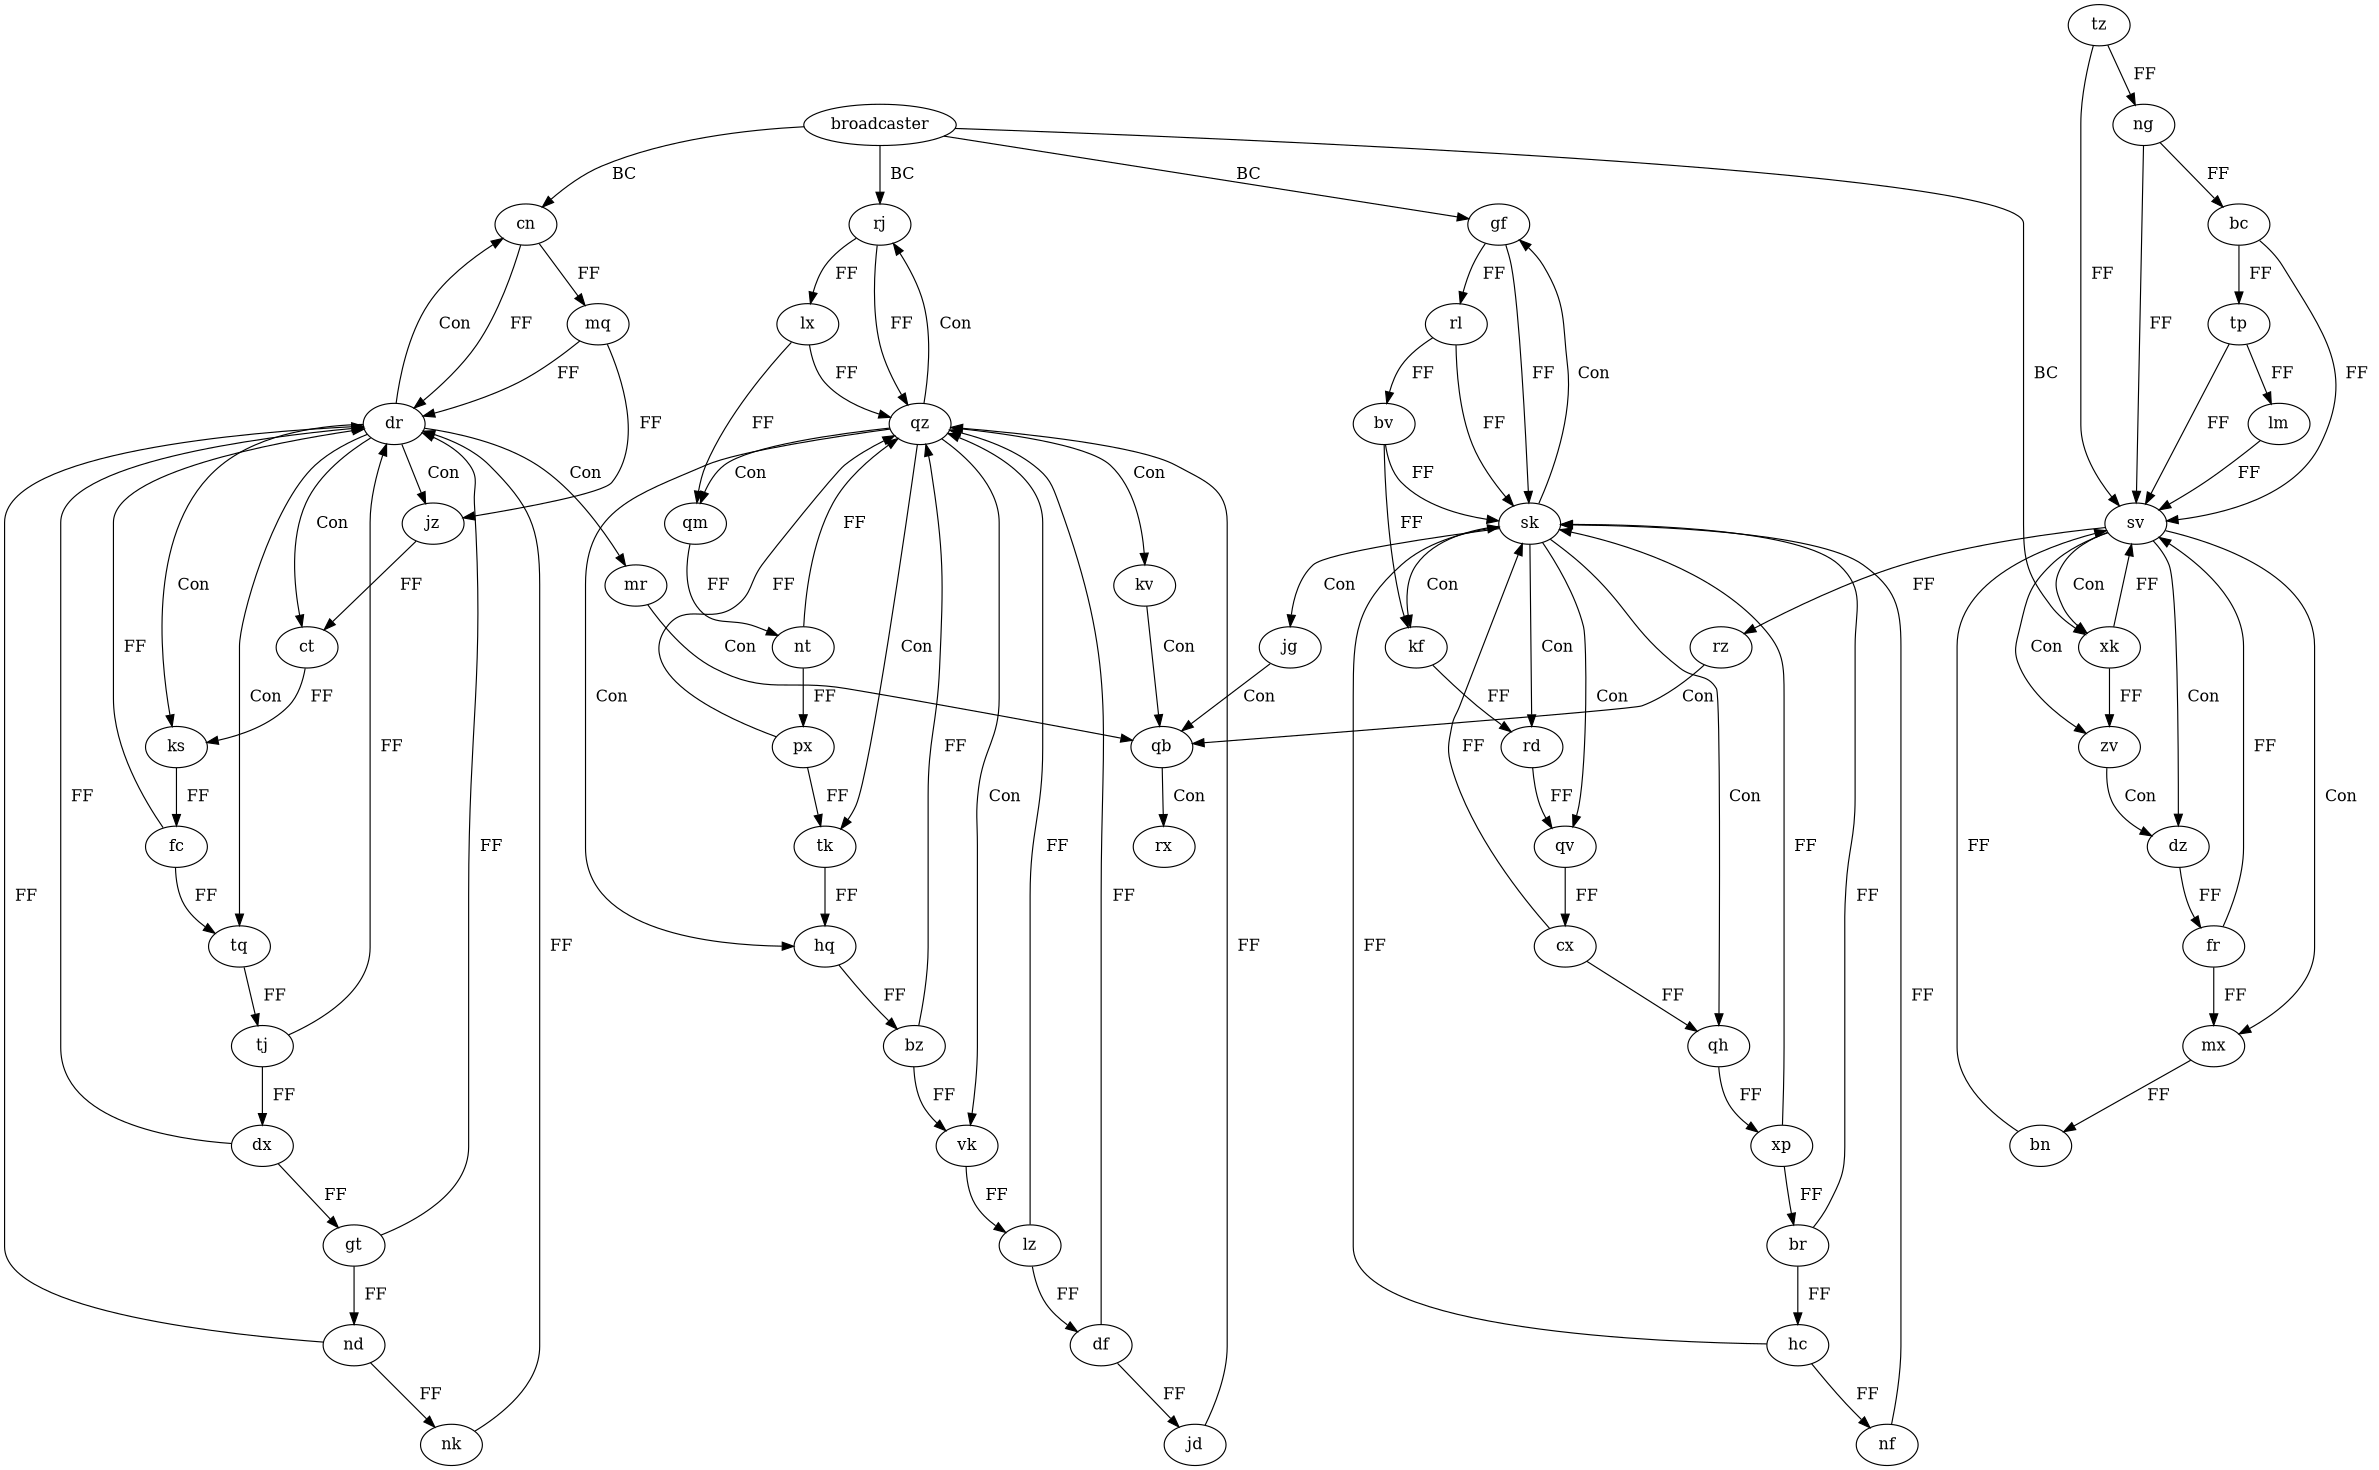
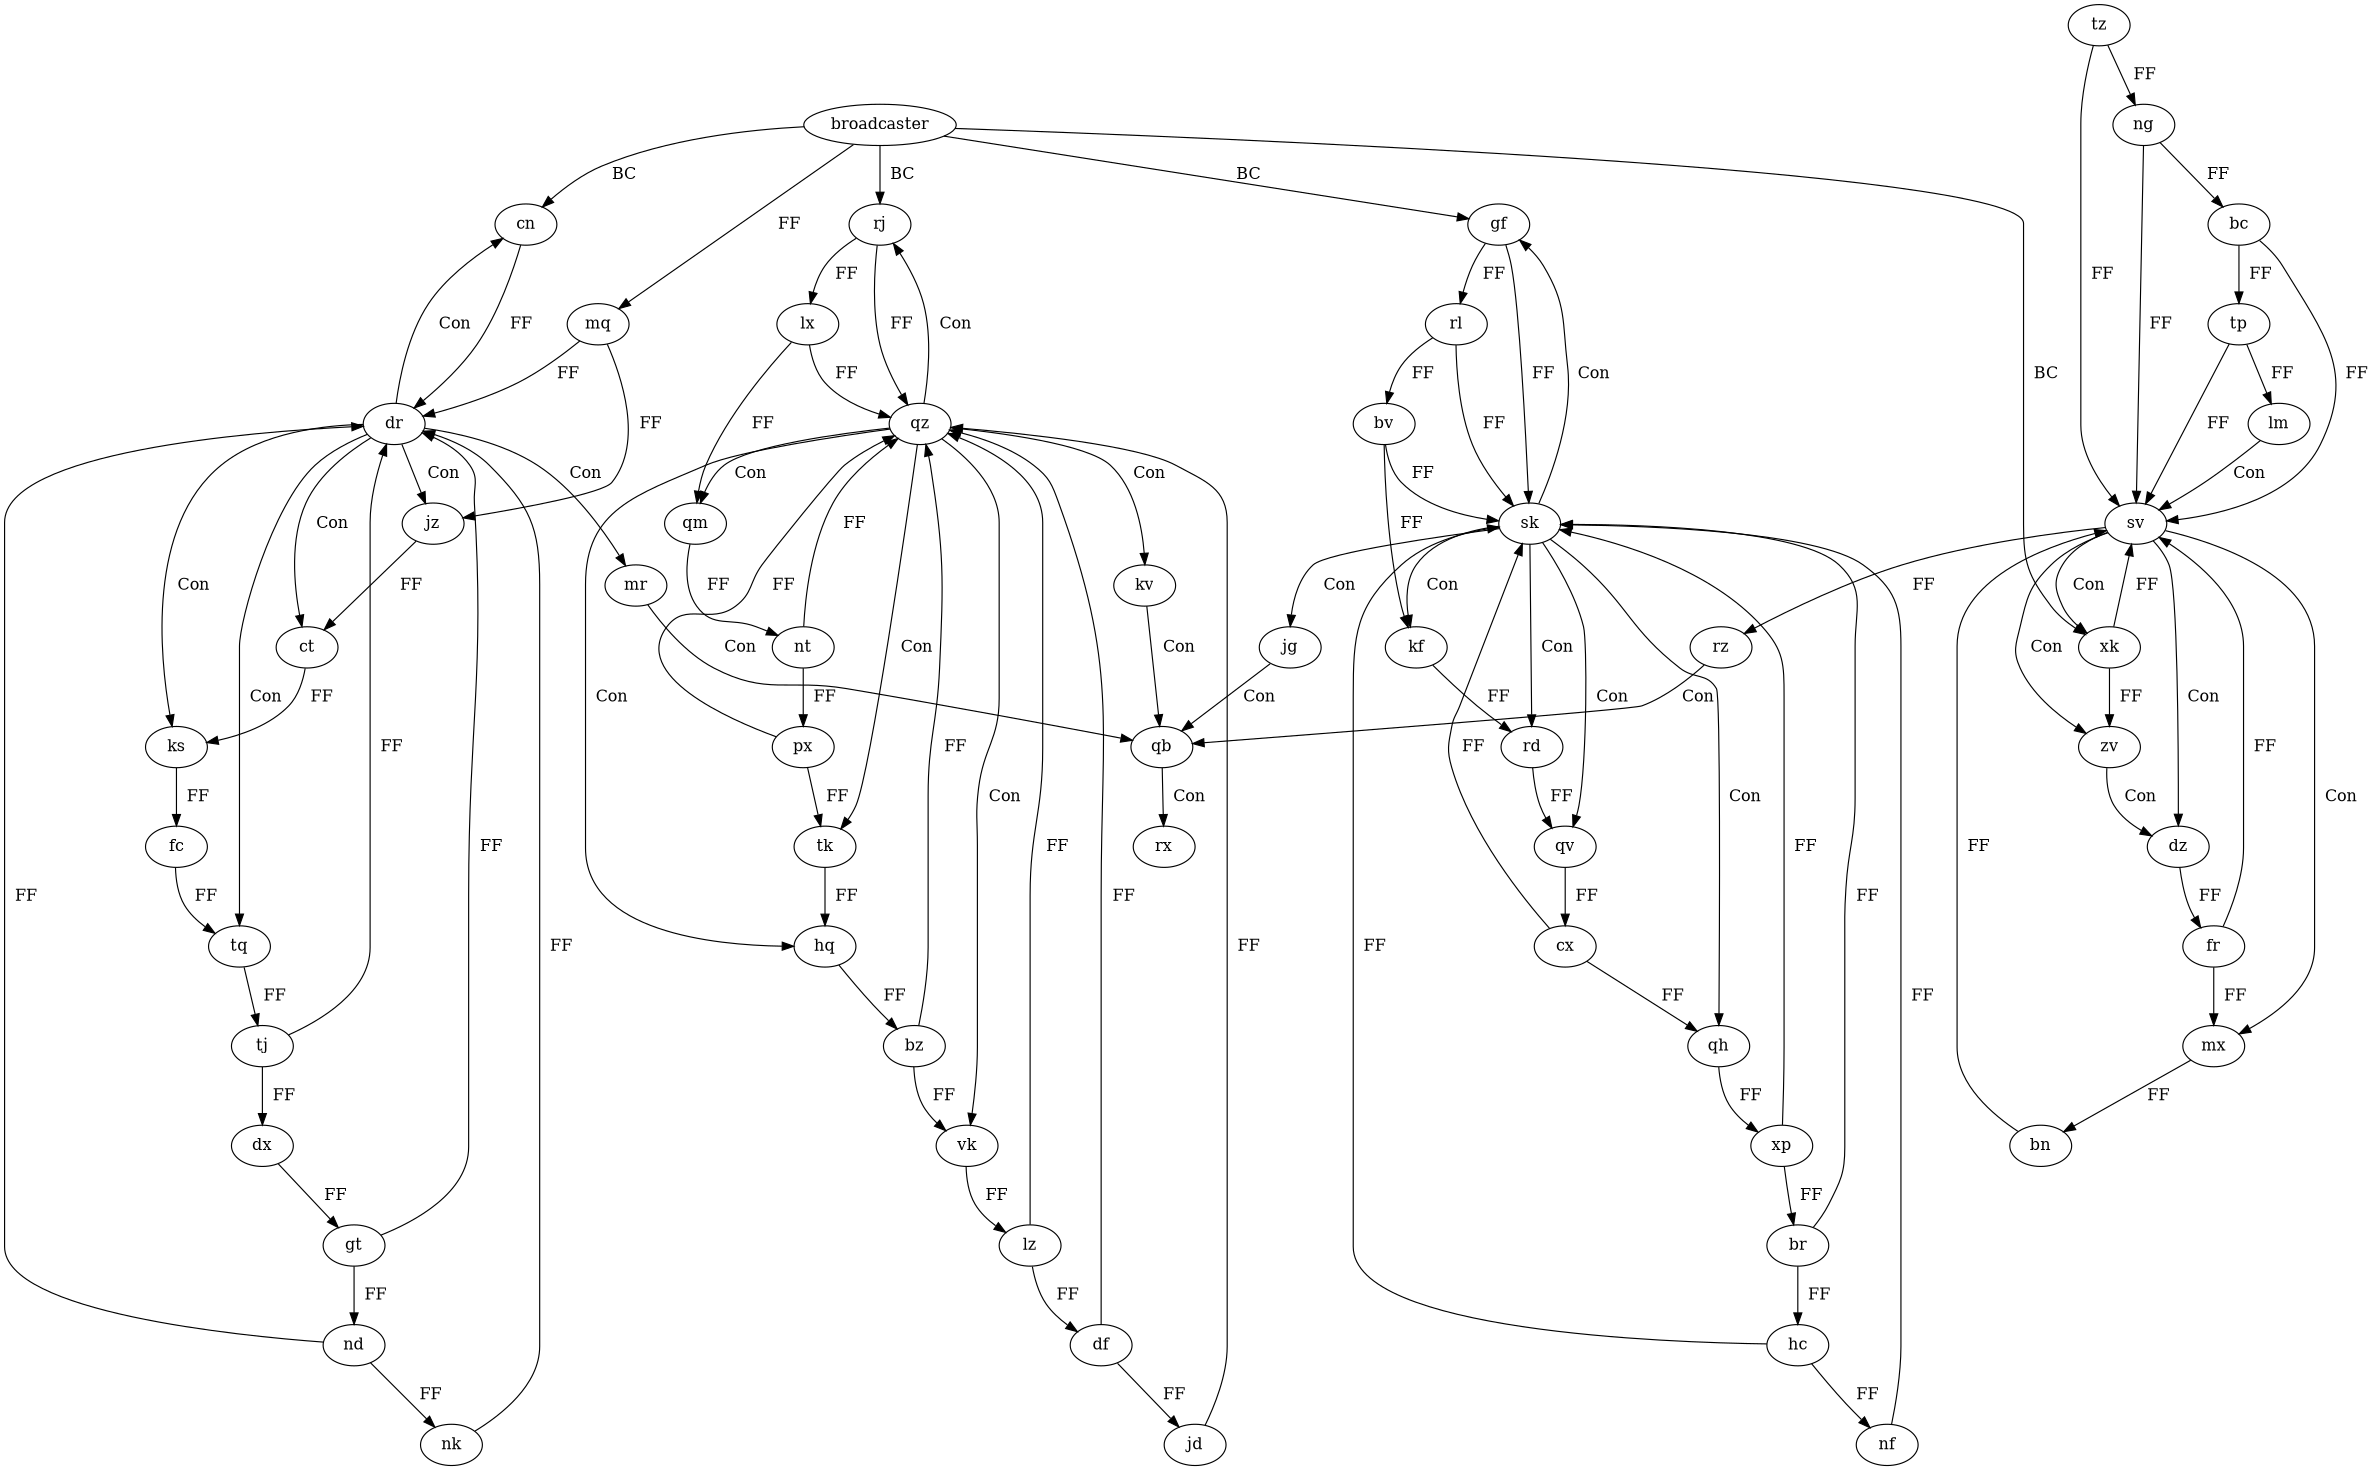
(559, 270) -> (741, 223)
(2247, 474) -> (2247, 474)
(113, 548) -> none
(61, 733) -> none
